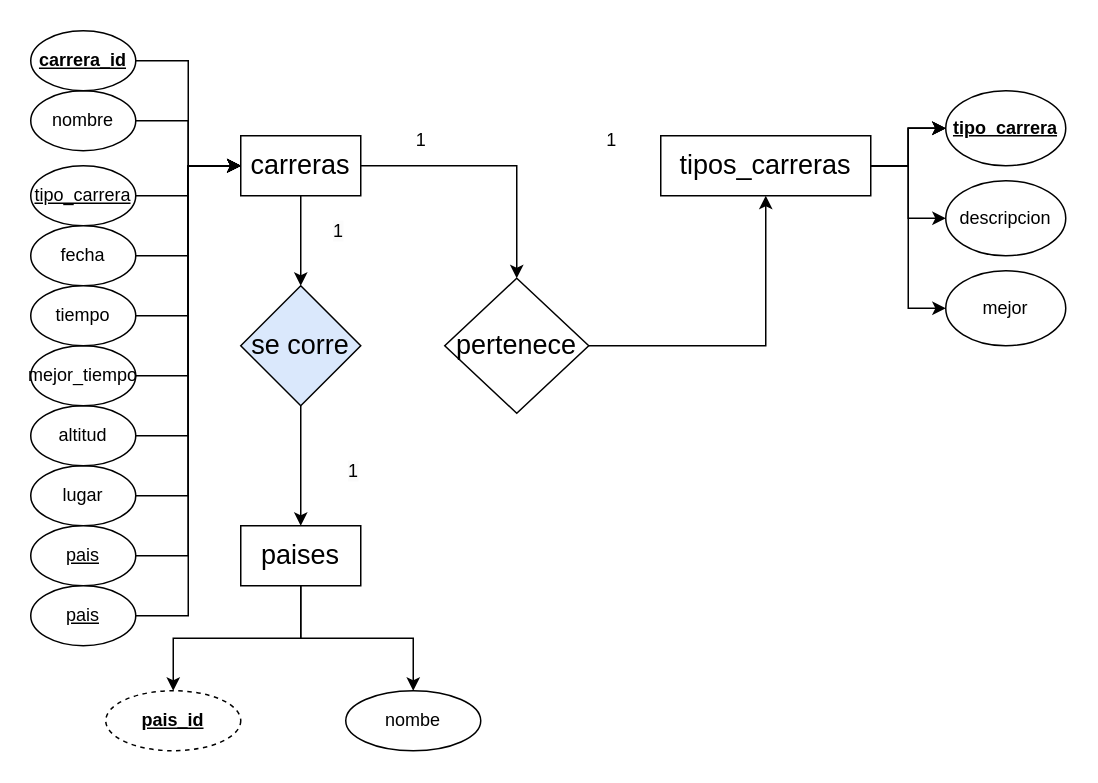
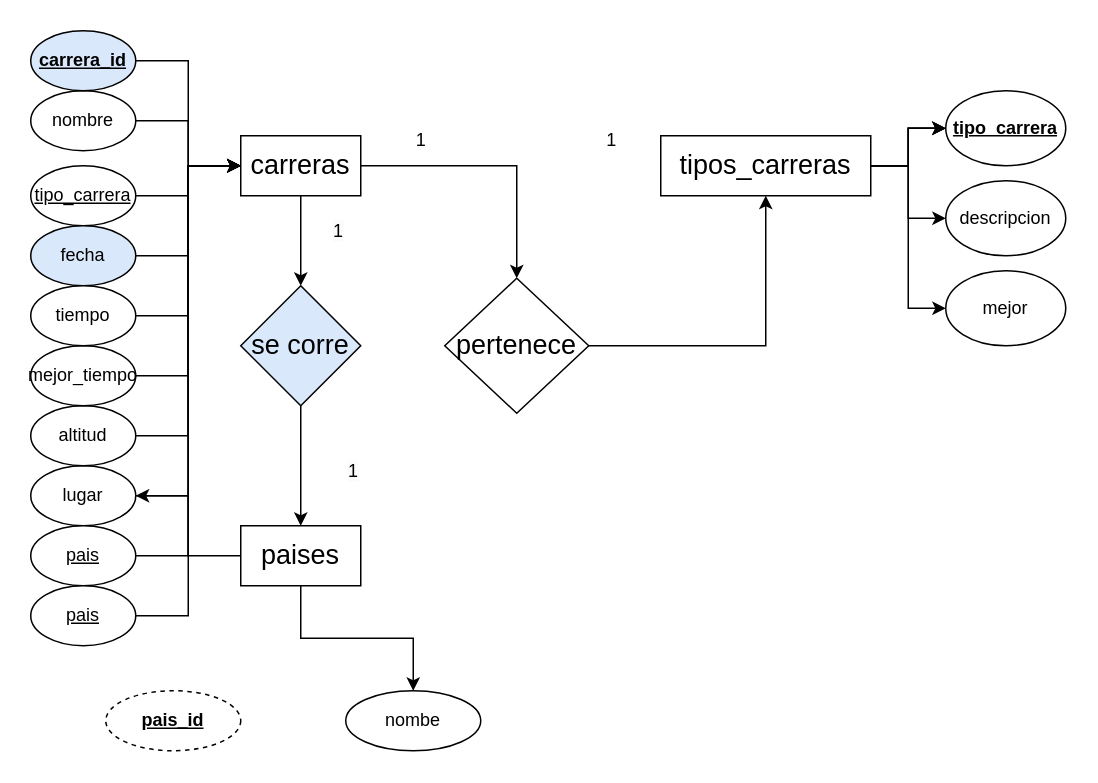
(83, 61) -> (83, 61)
(83, 256) -> (83, 256)
(214, 638) -> (216, 556)
